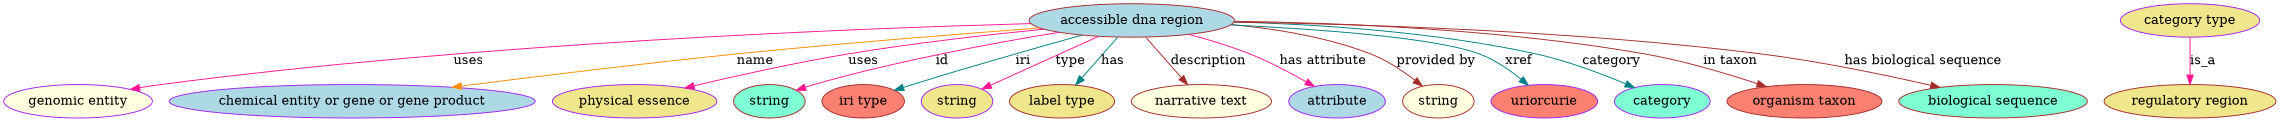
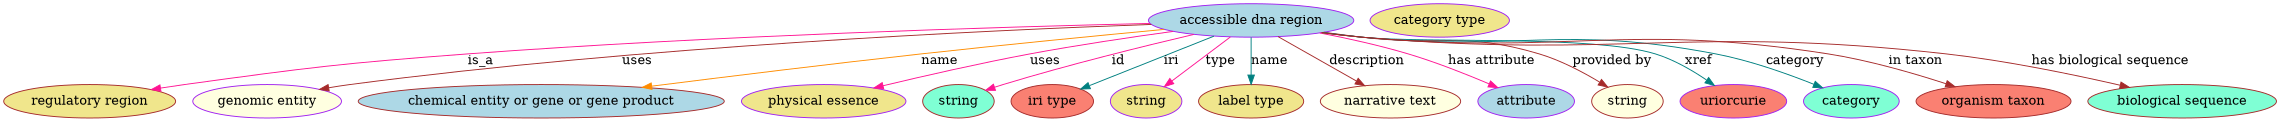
(1132, 20) -> (1251, 20)
(584, 45) -> (739, 47)
(2190, 56) -> (654, 42)
(1113, 61) -> (1270, 61)
(352, 101) -> (541, 101)
